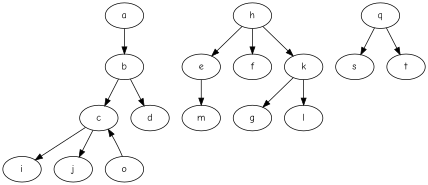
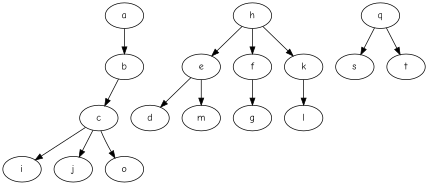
(136, 89) -> (178, 90)
(281, 90) -> (252, 89)
(118, 146) -> (106, 141)
